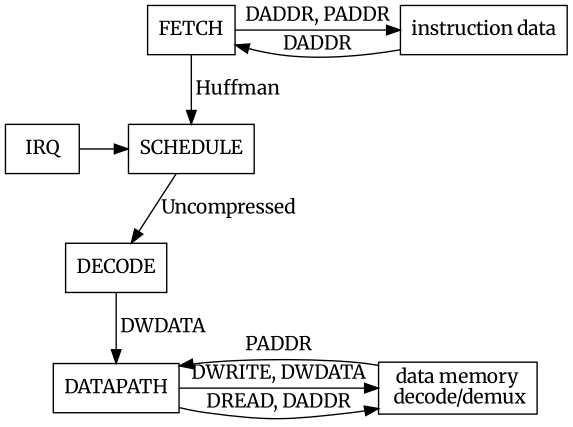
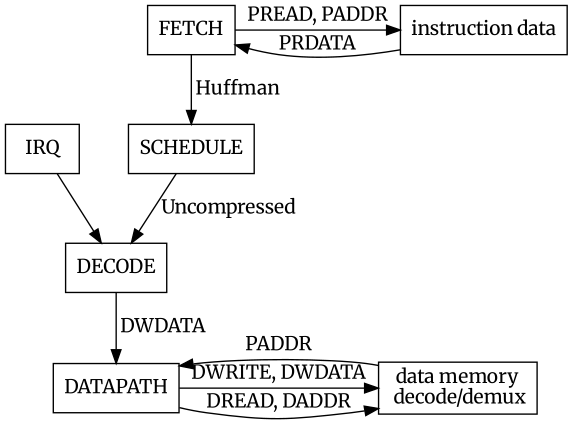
(318, 16) -> (318, 16)
(318, 44) -> (318, 44)
(97, 149) -> (76, 203)
